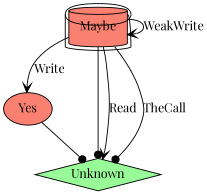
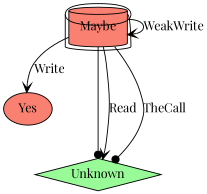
(61, 140) -> none
